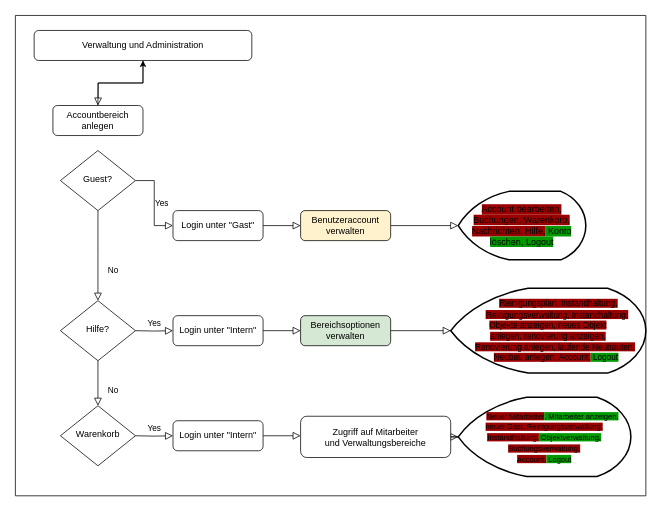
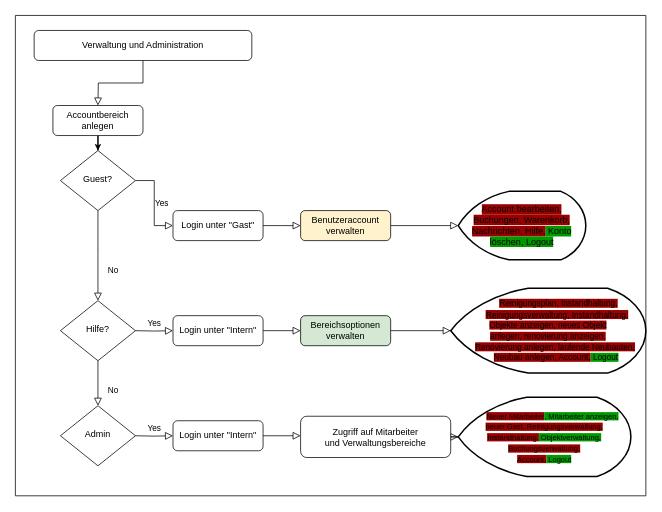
(98, 102) -> (98, 145)
(98, 434) -> (98, 434)
